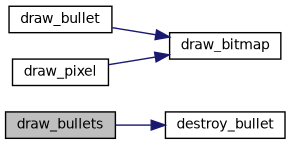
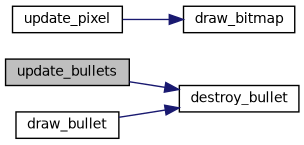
(134, 31) -> (142, 114)
(60, 72) -> (67, 19)
(60, 125) -> (67, 72)
